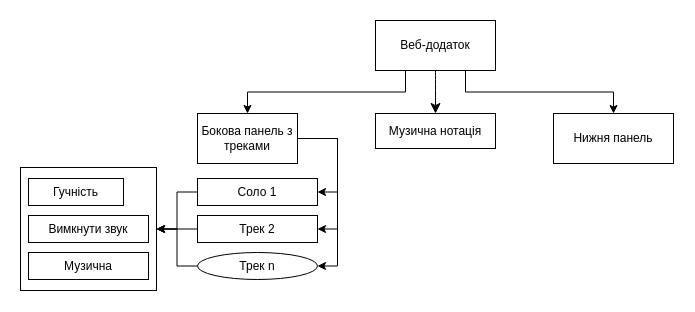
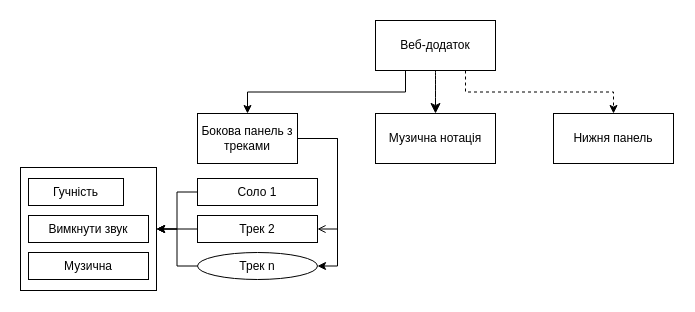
(537, 92) -> (537, 92)
(436, 131) -> (436, 139)
(330, 192) -> none
(326, 229) -> (324, 229)
